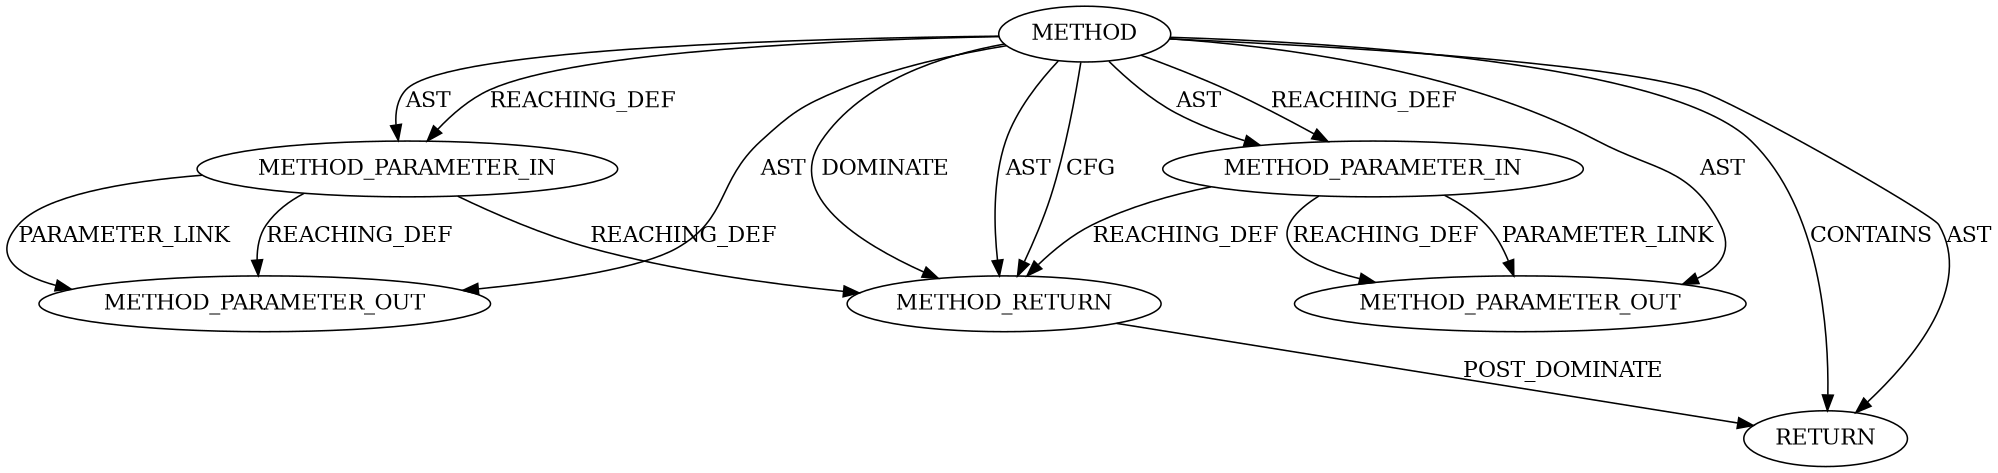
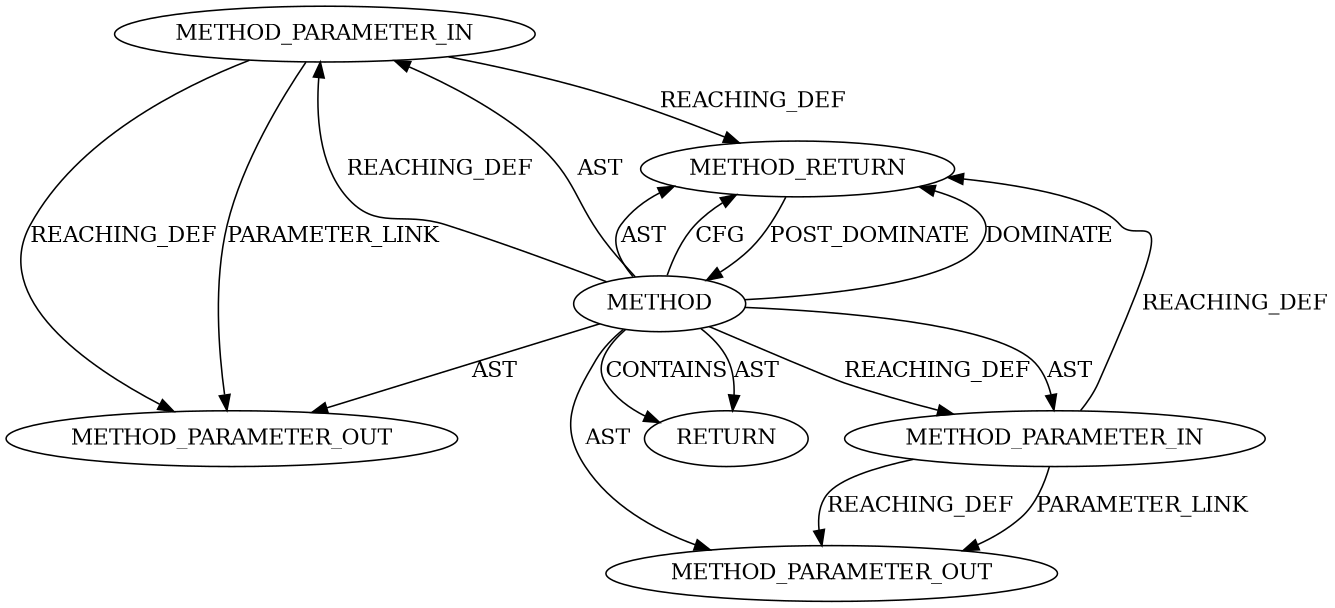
(1427, 373) -> (759, 240)
